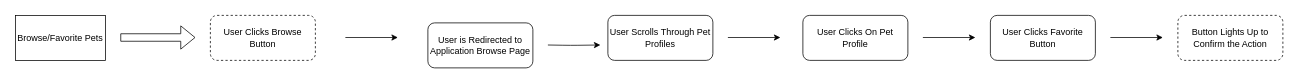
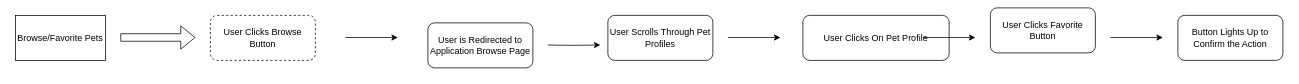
(855, 38) -> (876, 38)
(1043, 38) -> (1043, 30)
(1230, 38) -> (1230, 38)
